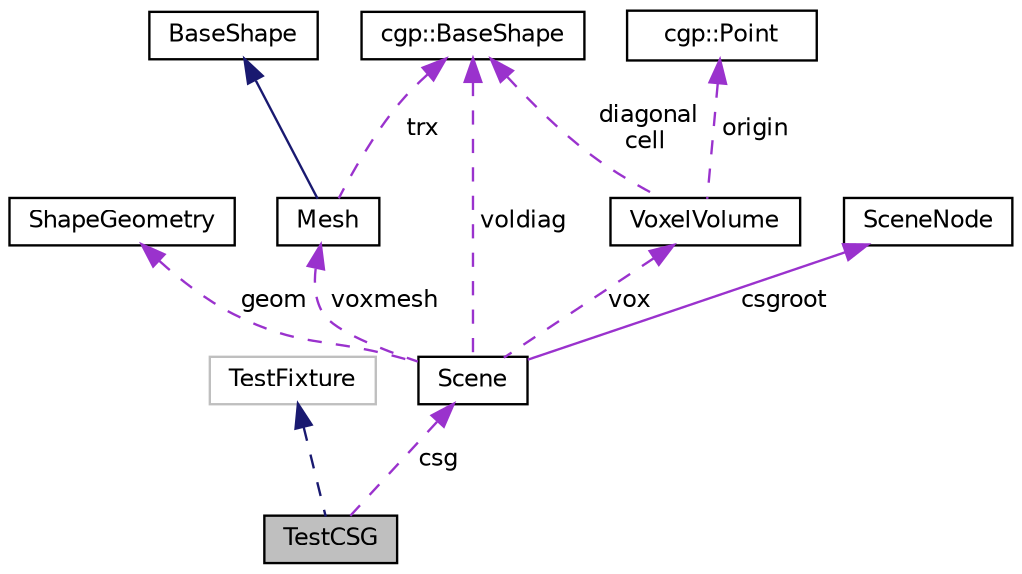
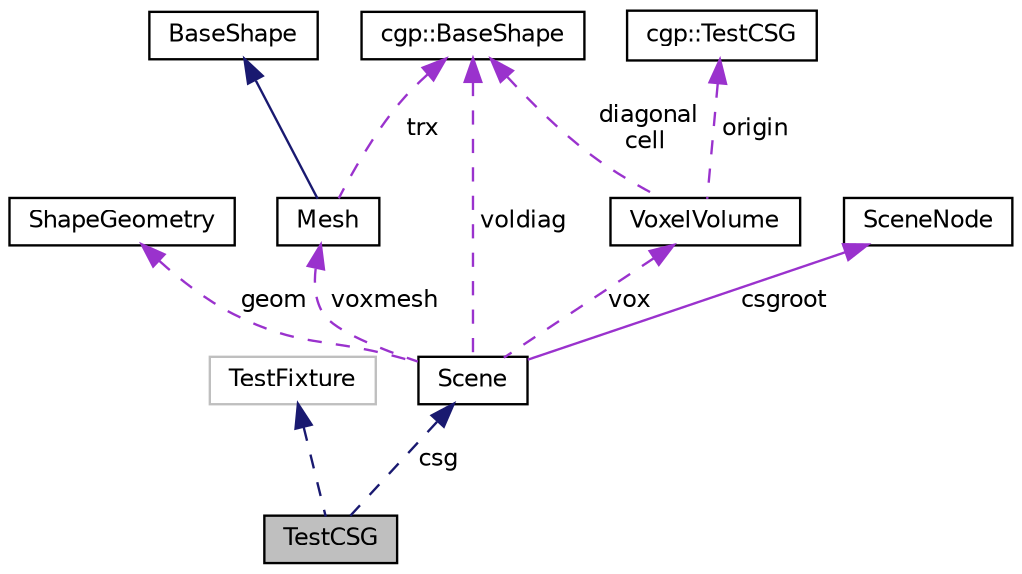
(722, 36) -> (722, 36)
(393, 469) -> (393, 469)
